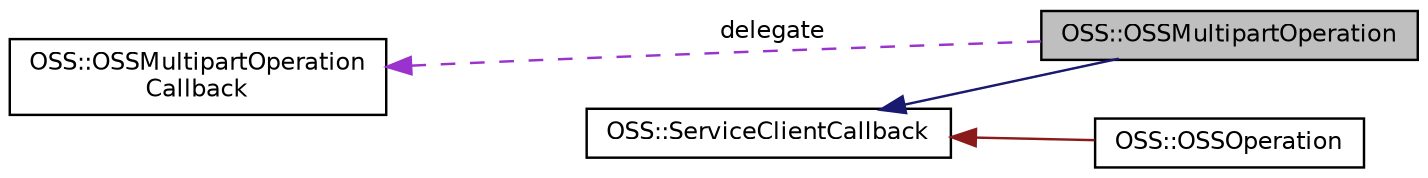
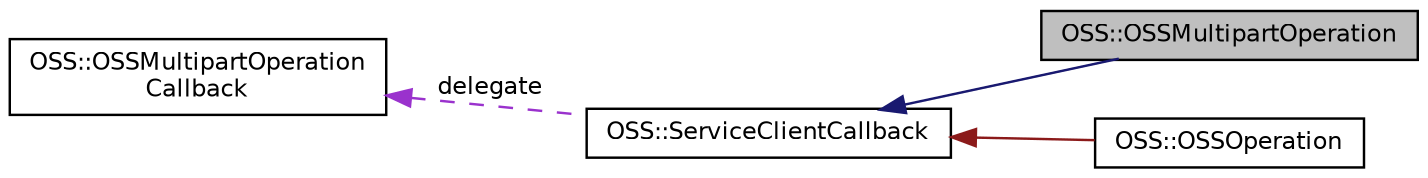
(726, 53) -> (498, 107)
